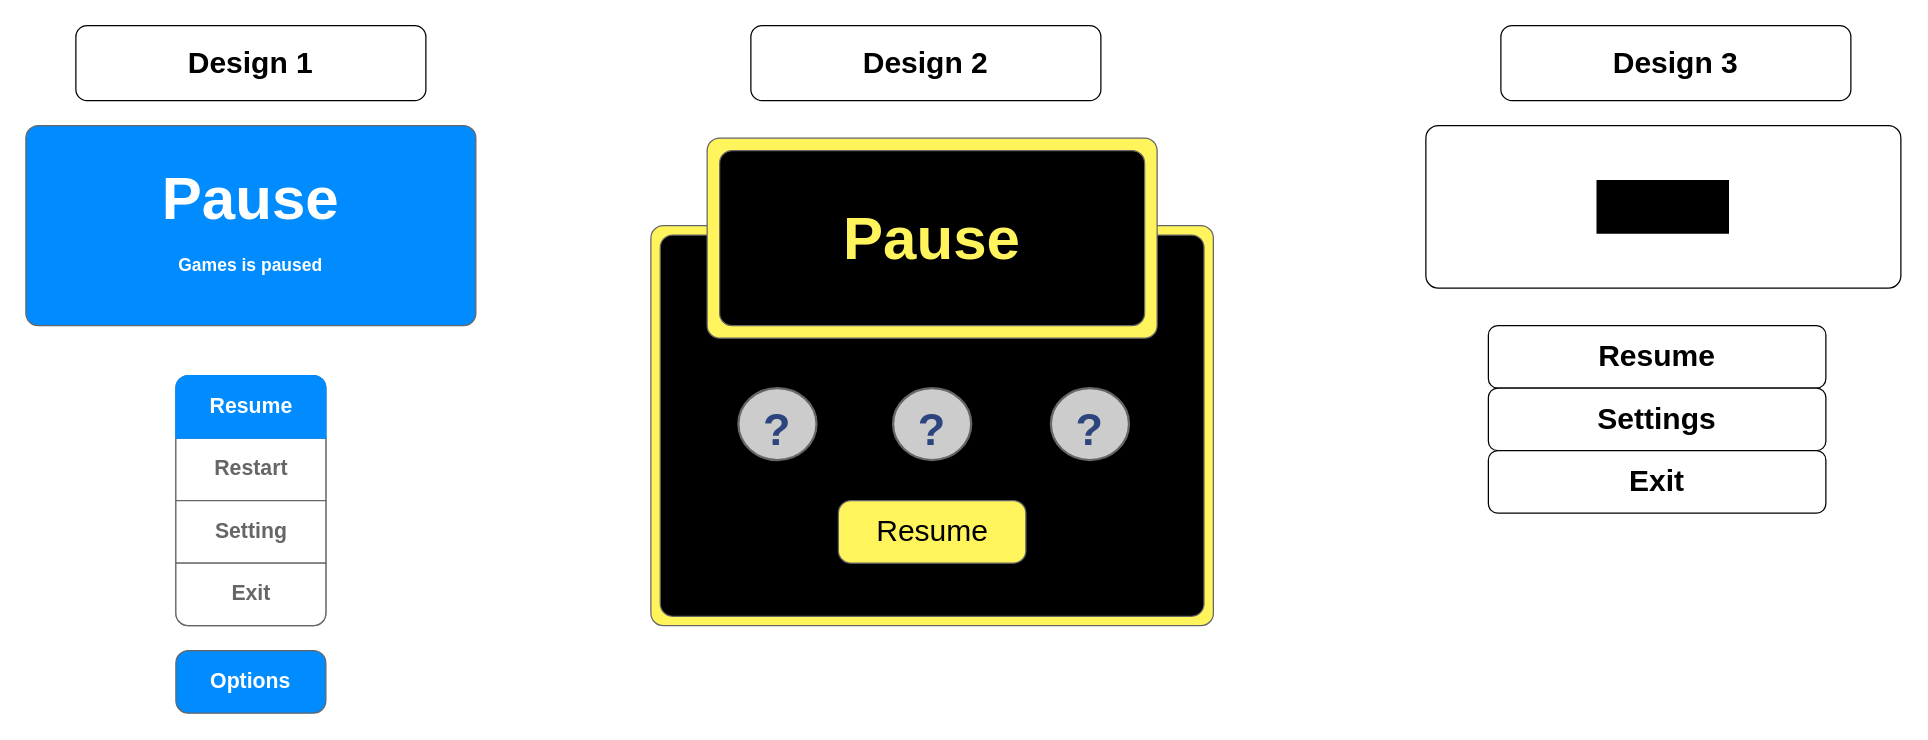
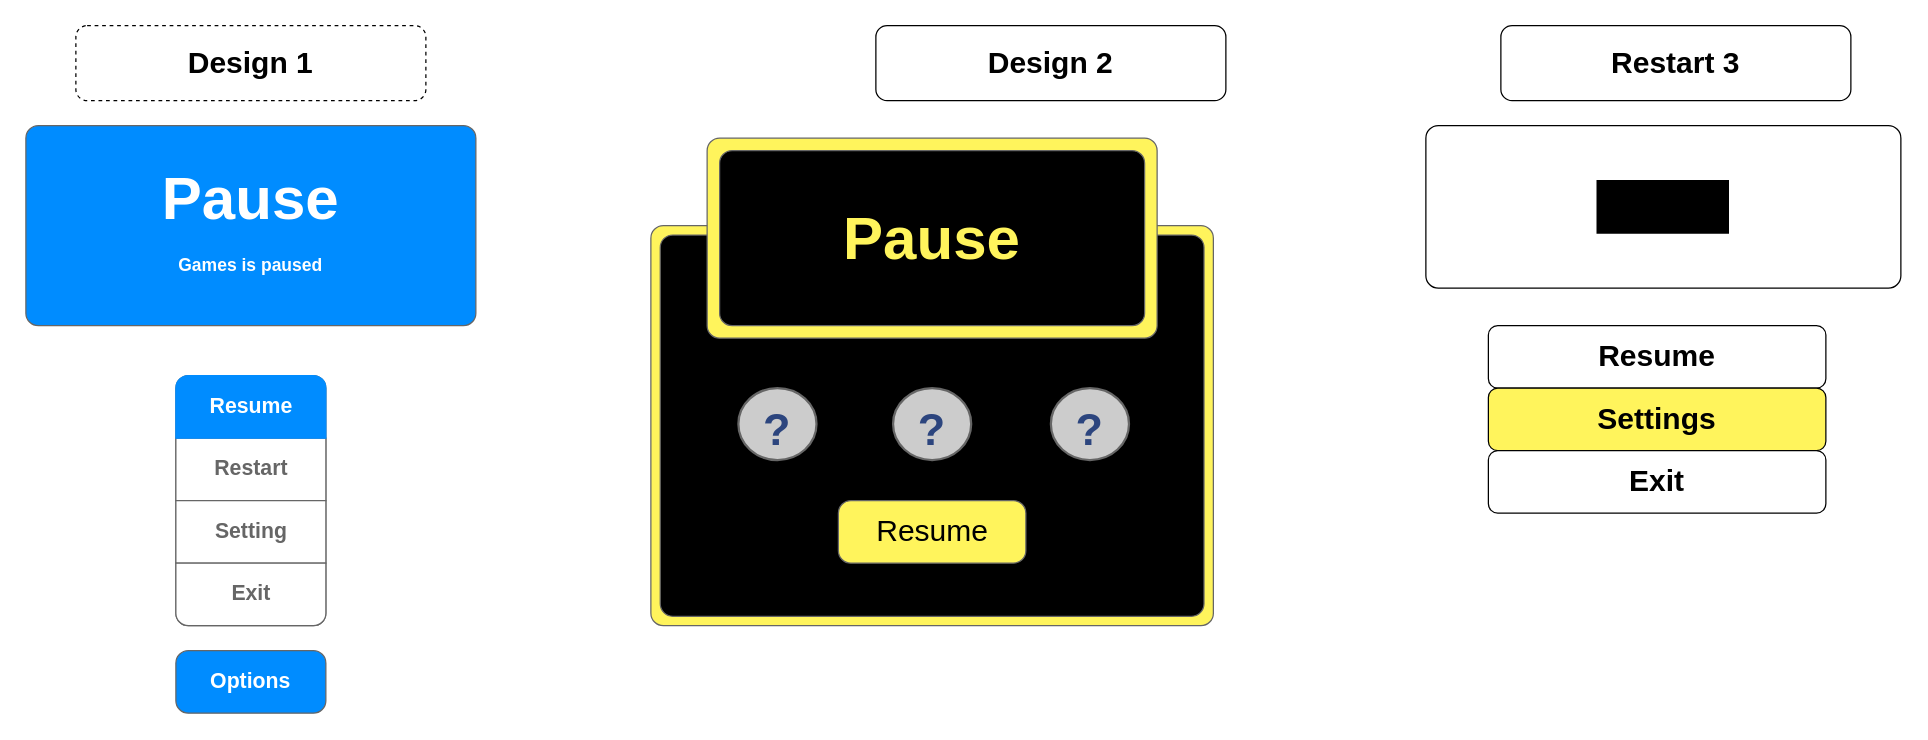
(251, 63) -> (251, 63)
(926, 63) -> (1051, 63)
(1676, 63) -> (1676, 63)
(1657, 419) -> (1657, 419)
